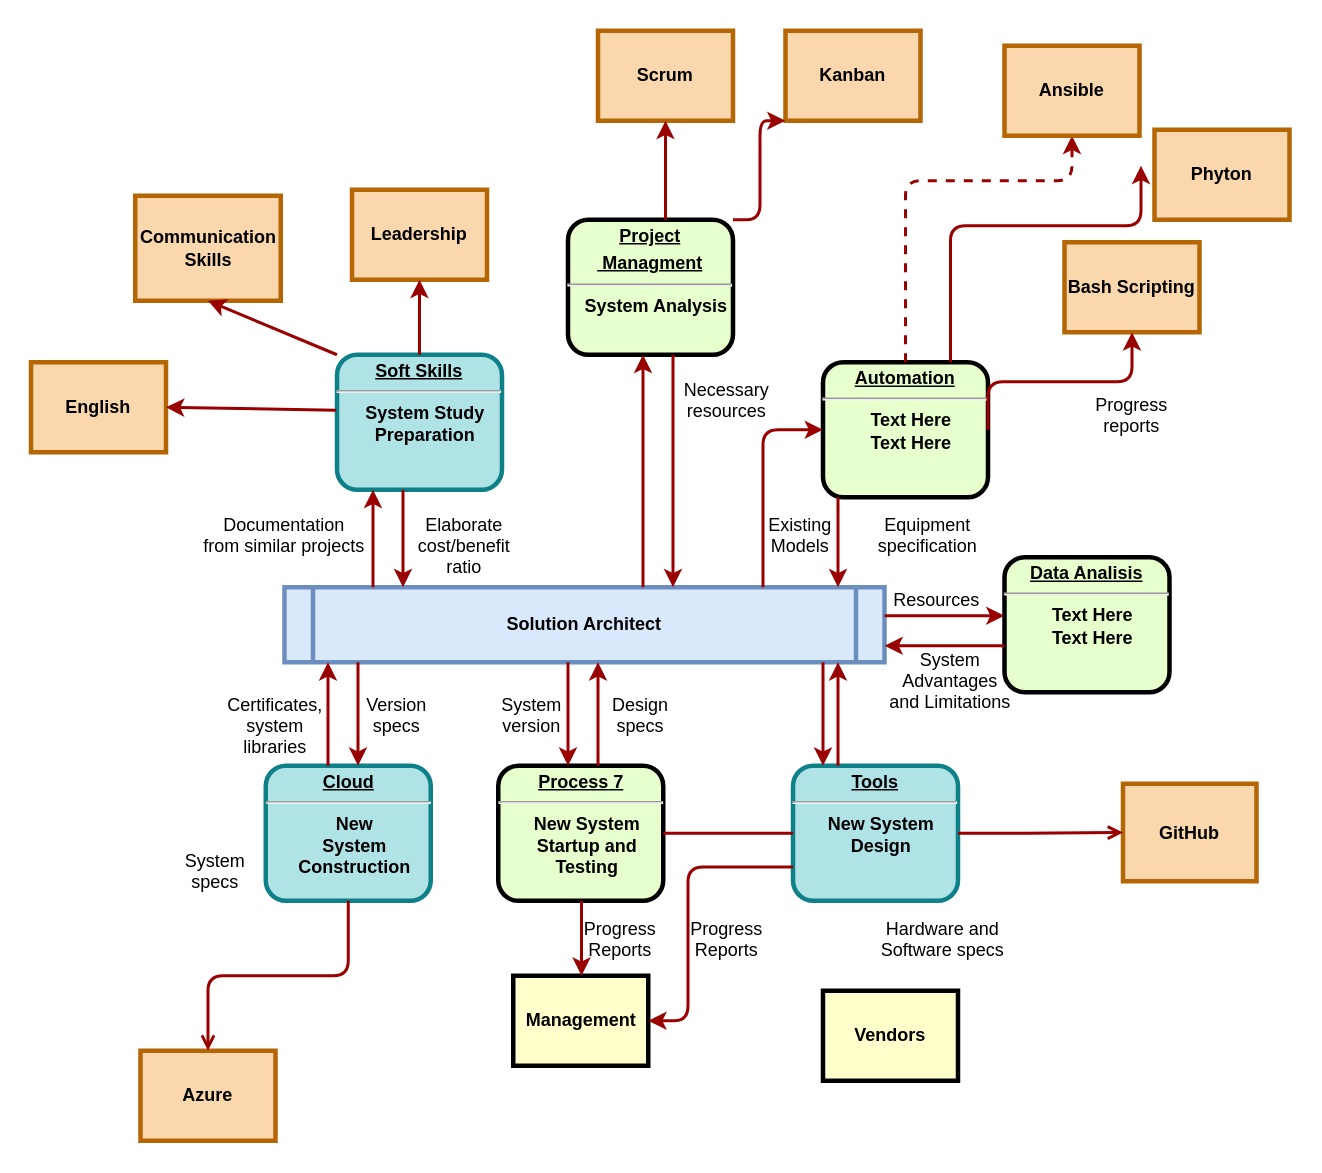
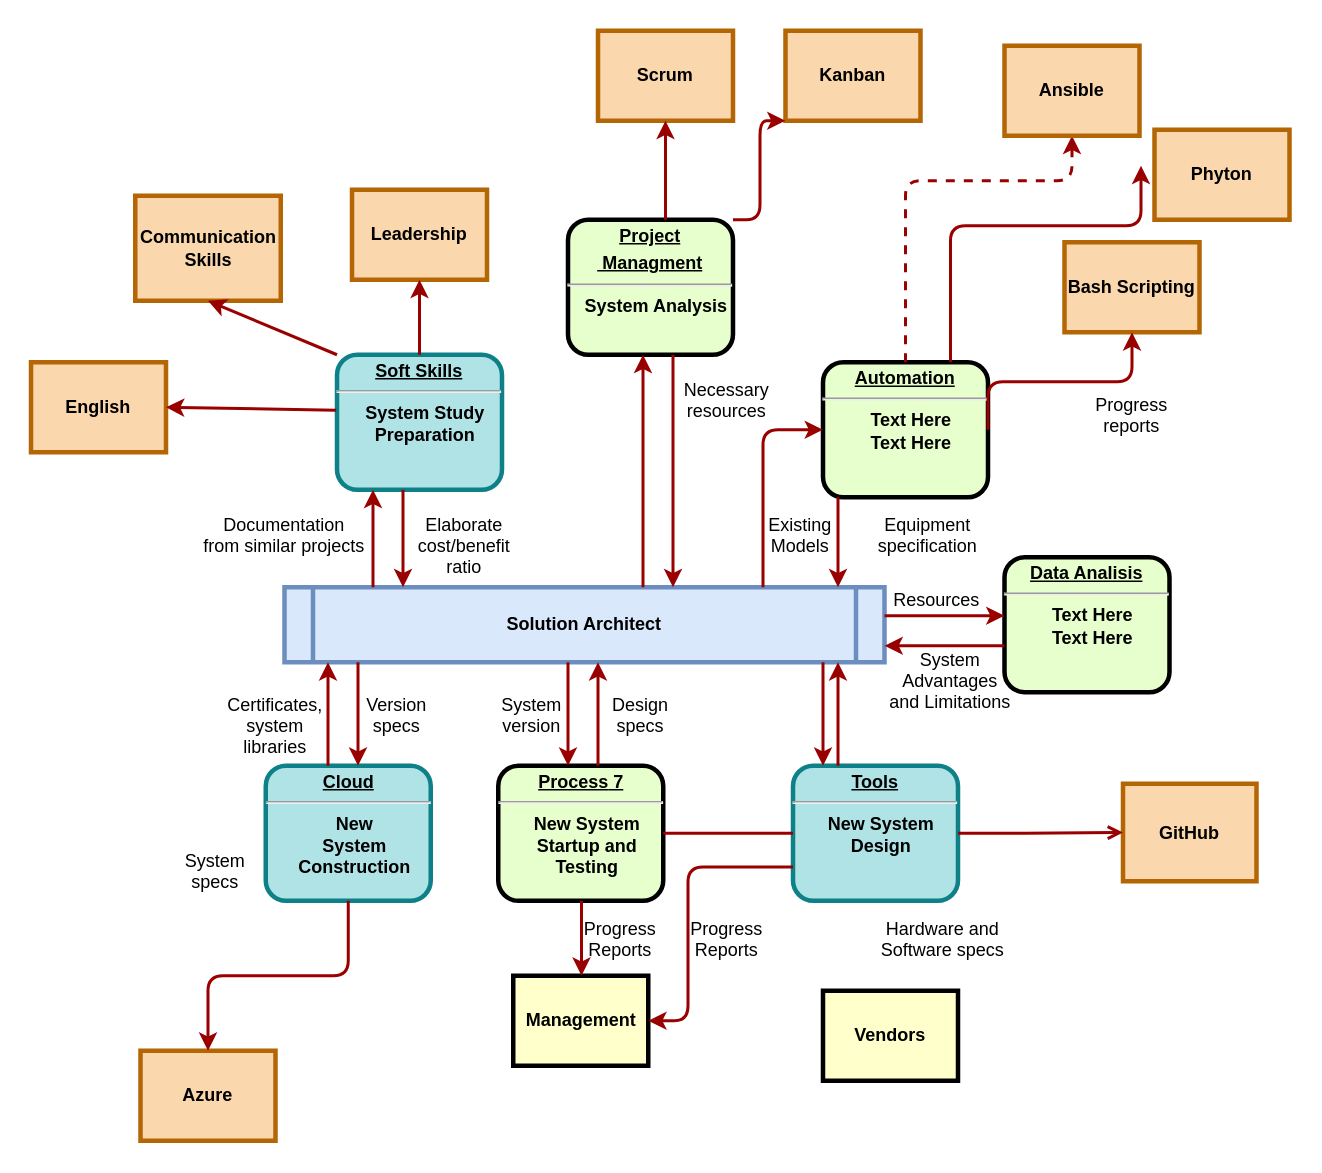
(208, 1036) -> (208, 1035)
